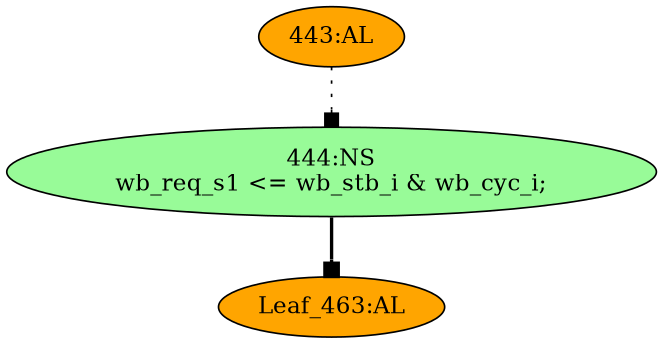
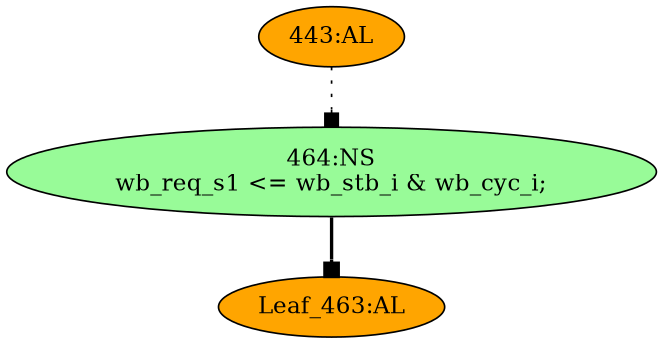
(332, 172) -> (332, 172)
